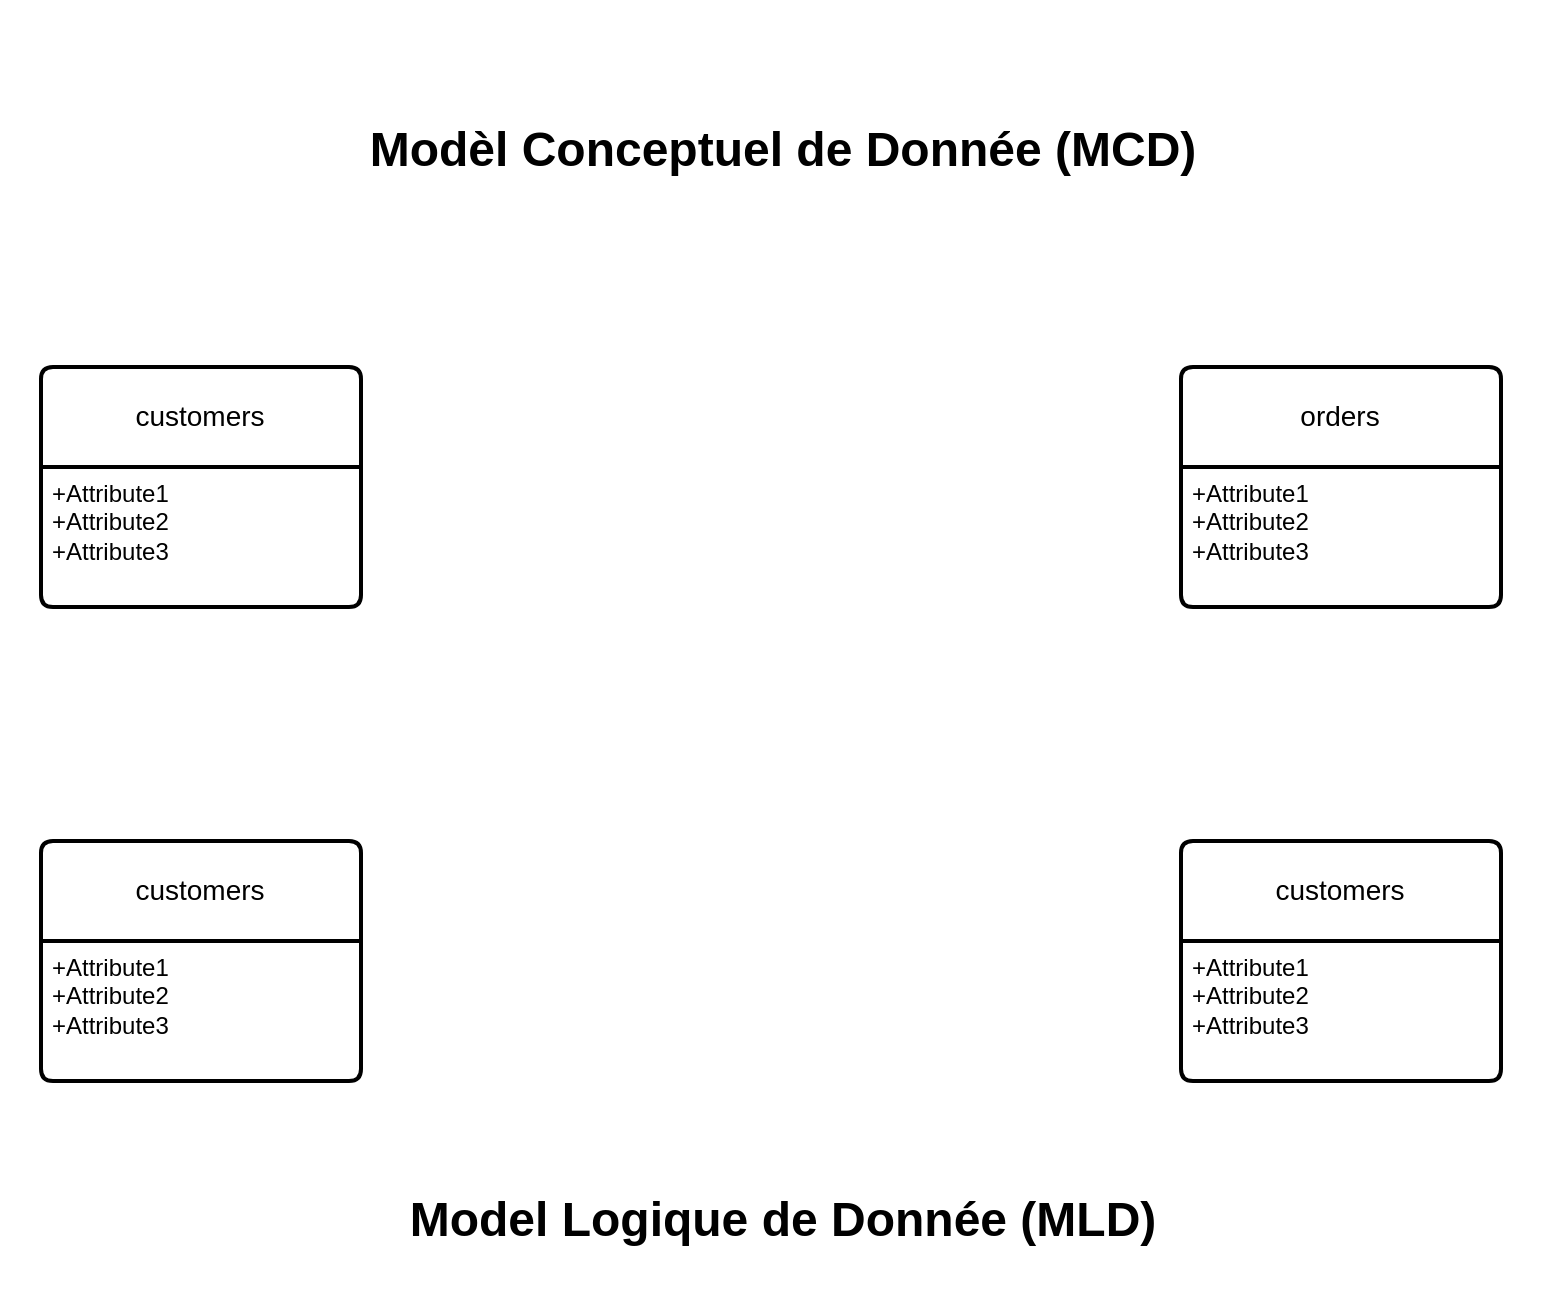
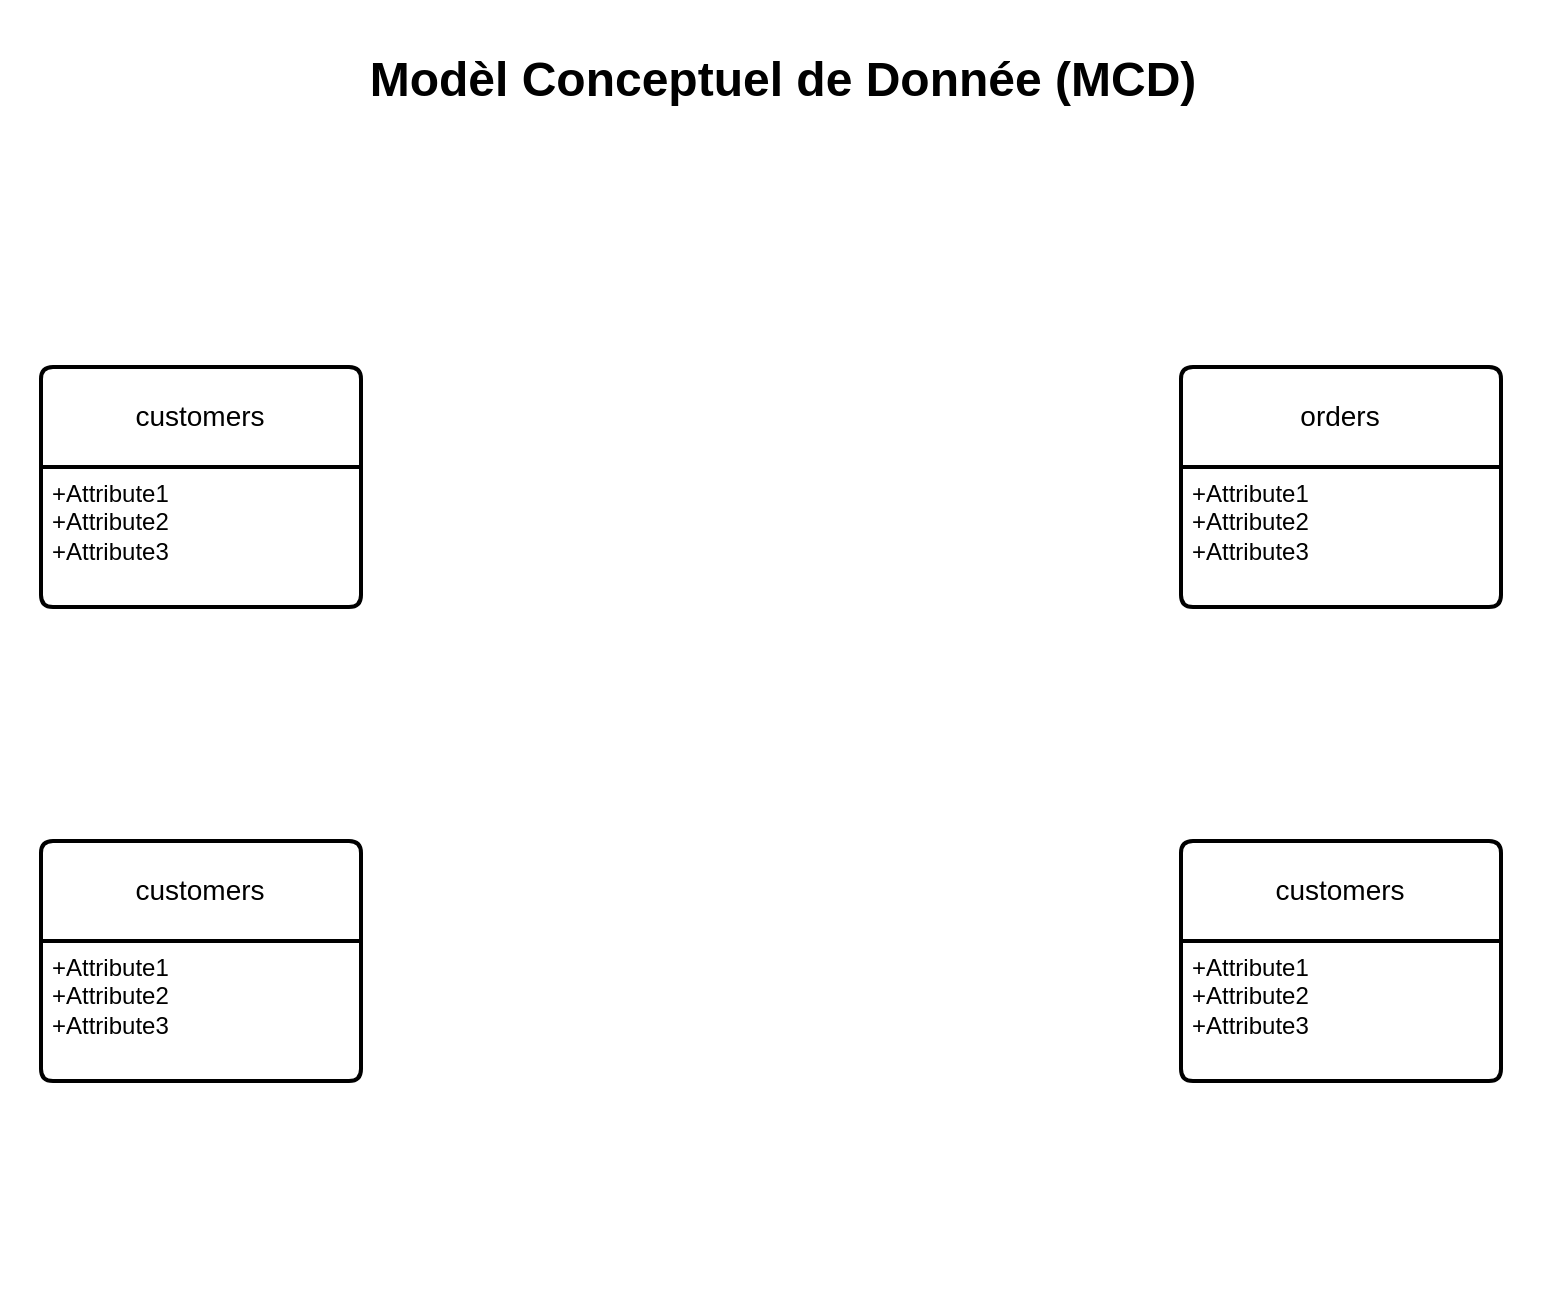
(782, 151) -> (782, 81)
(782, 1221) -> none
